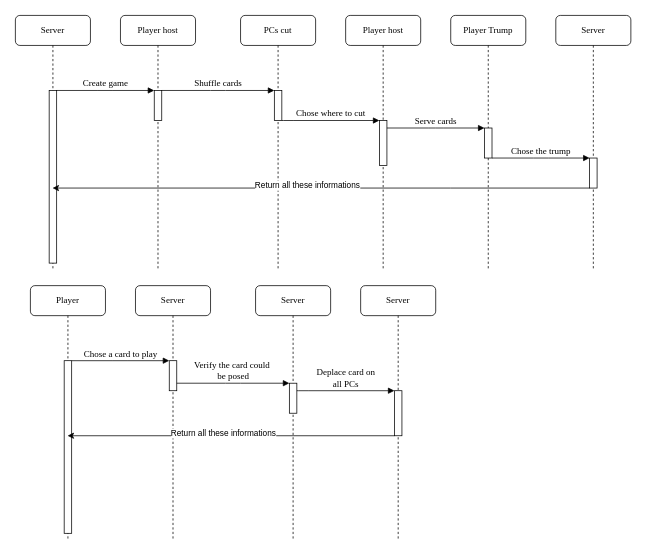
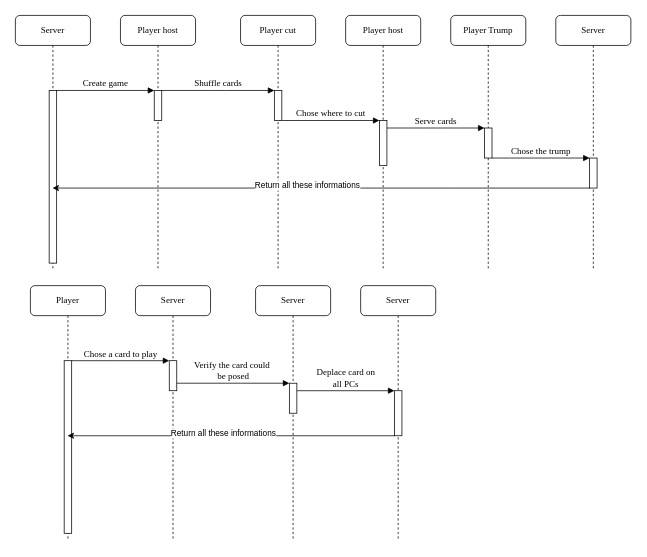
(278, 30) -> (278, 30)
